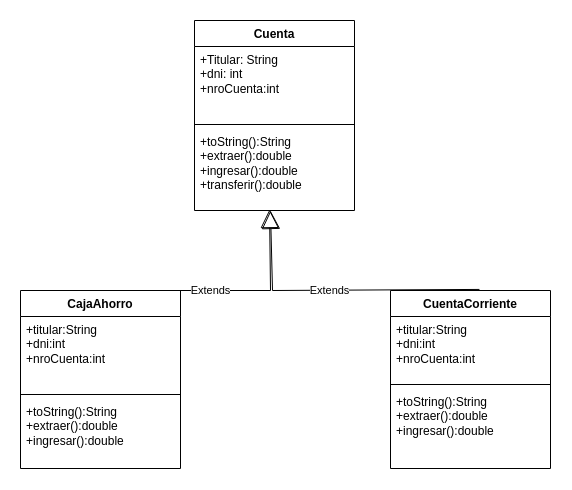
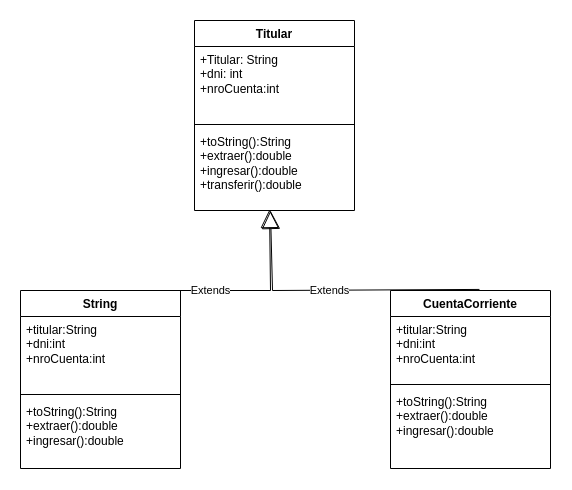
(275, 35) -> (275, 35)
(101, 305) -> (101, 305)
